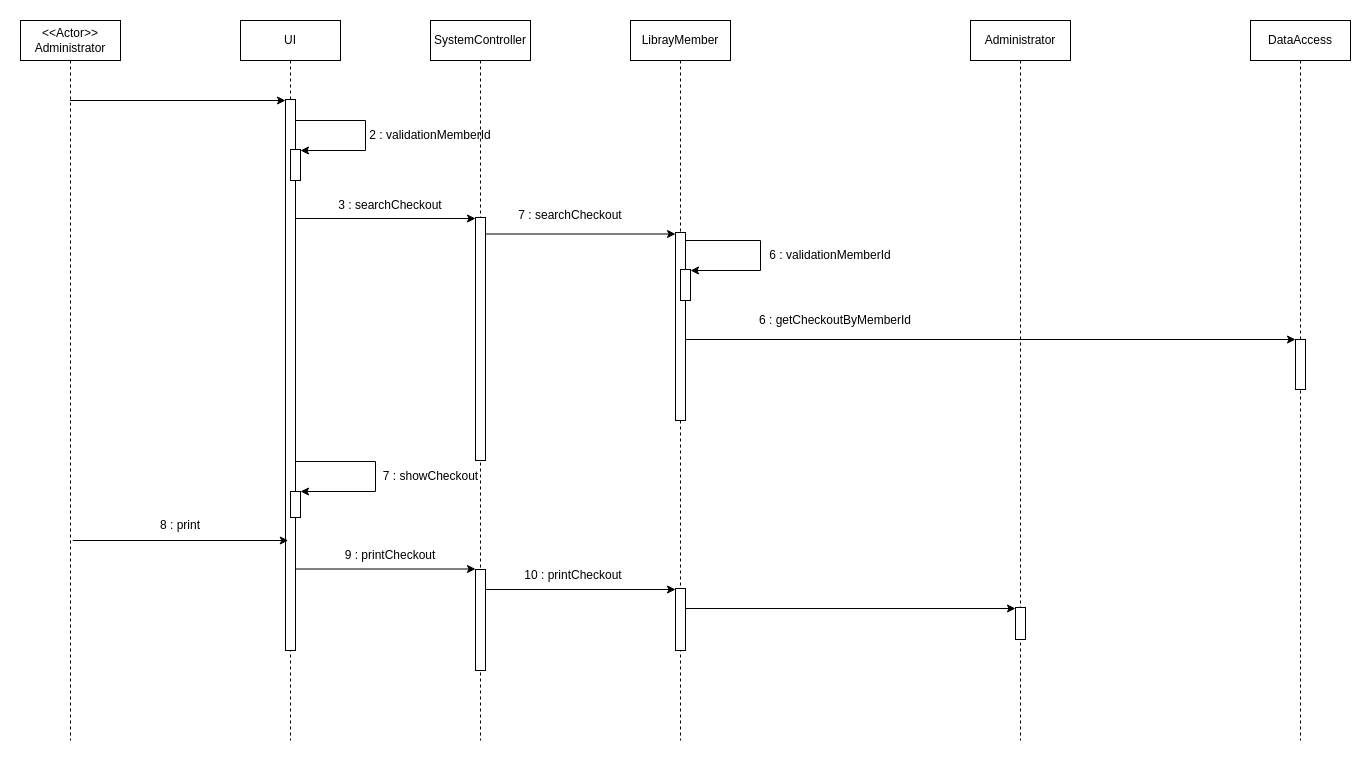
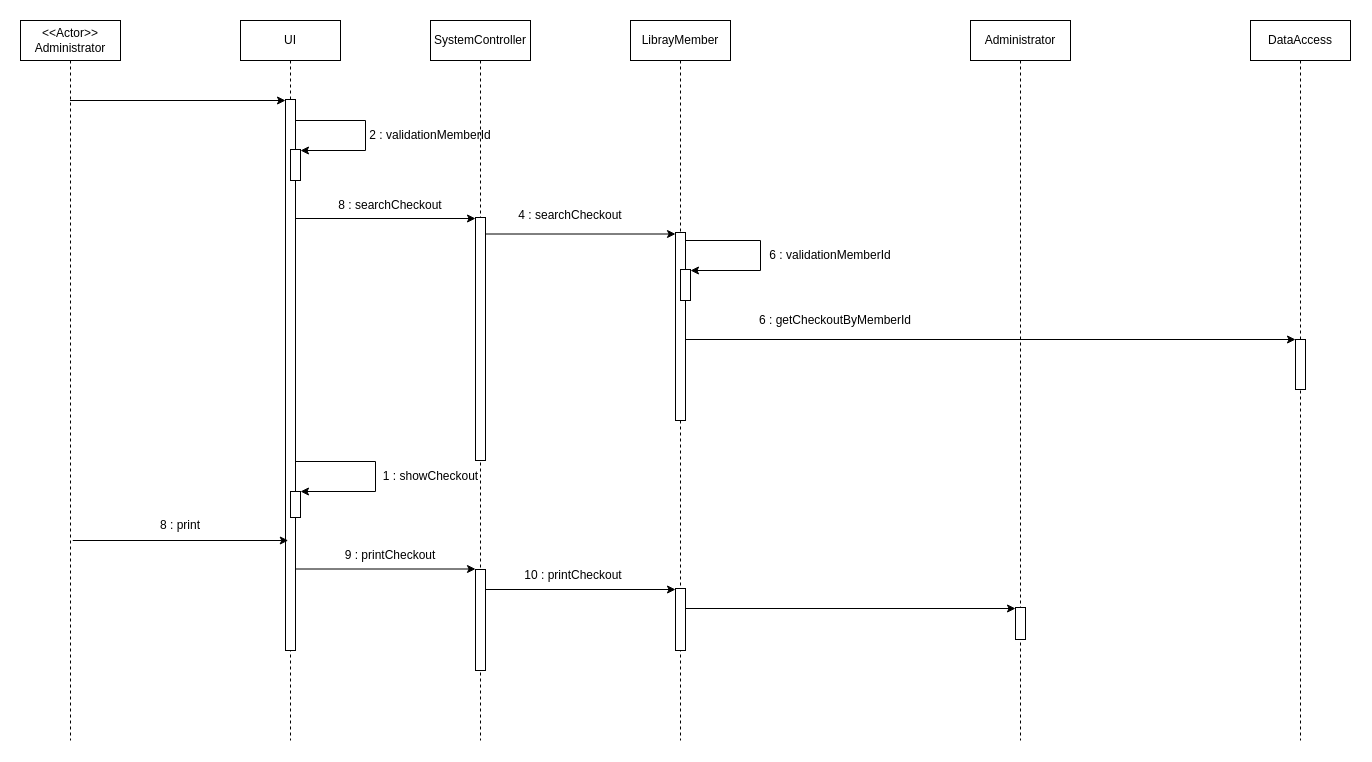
(391, 206) -> (391, 206)
(571, 216) -> (571, 216)
(431, 477) -> (431, 477)
